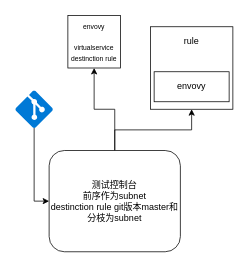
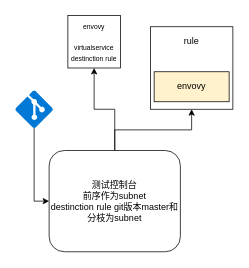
(192, 87) -> (192, 87)
